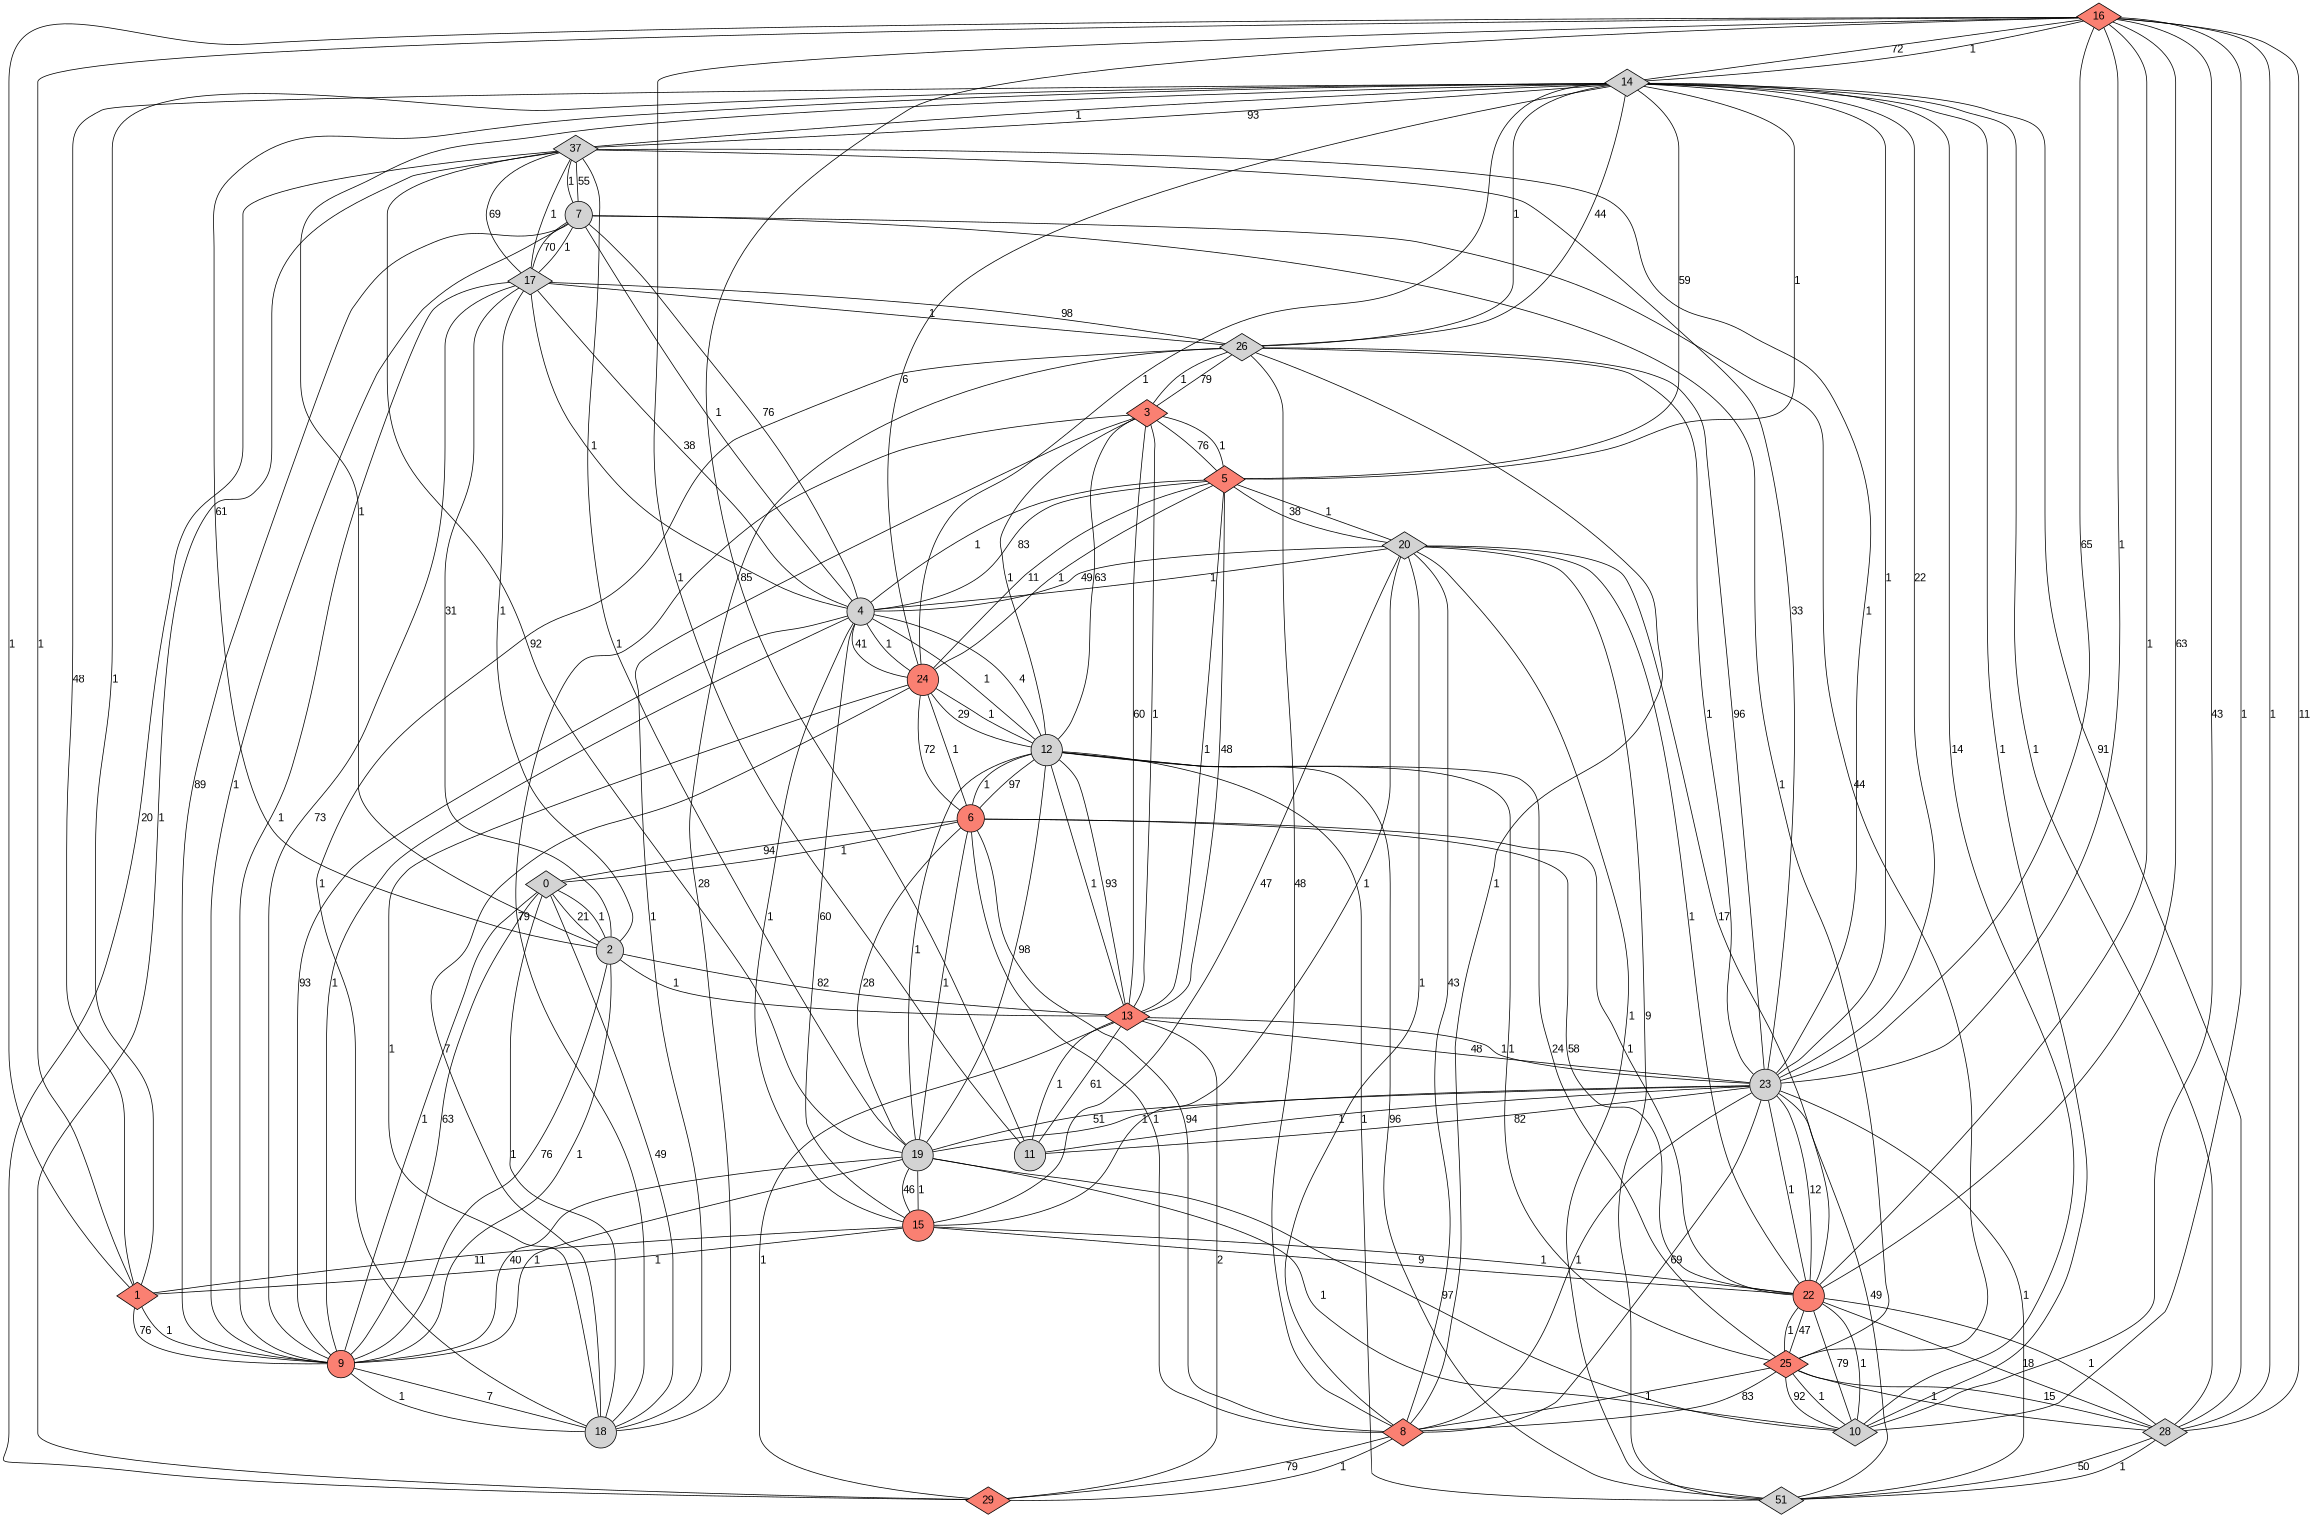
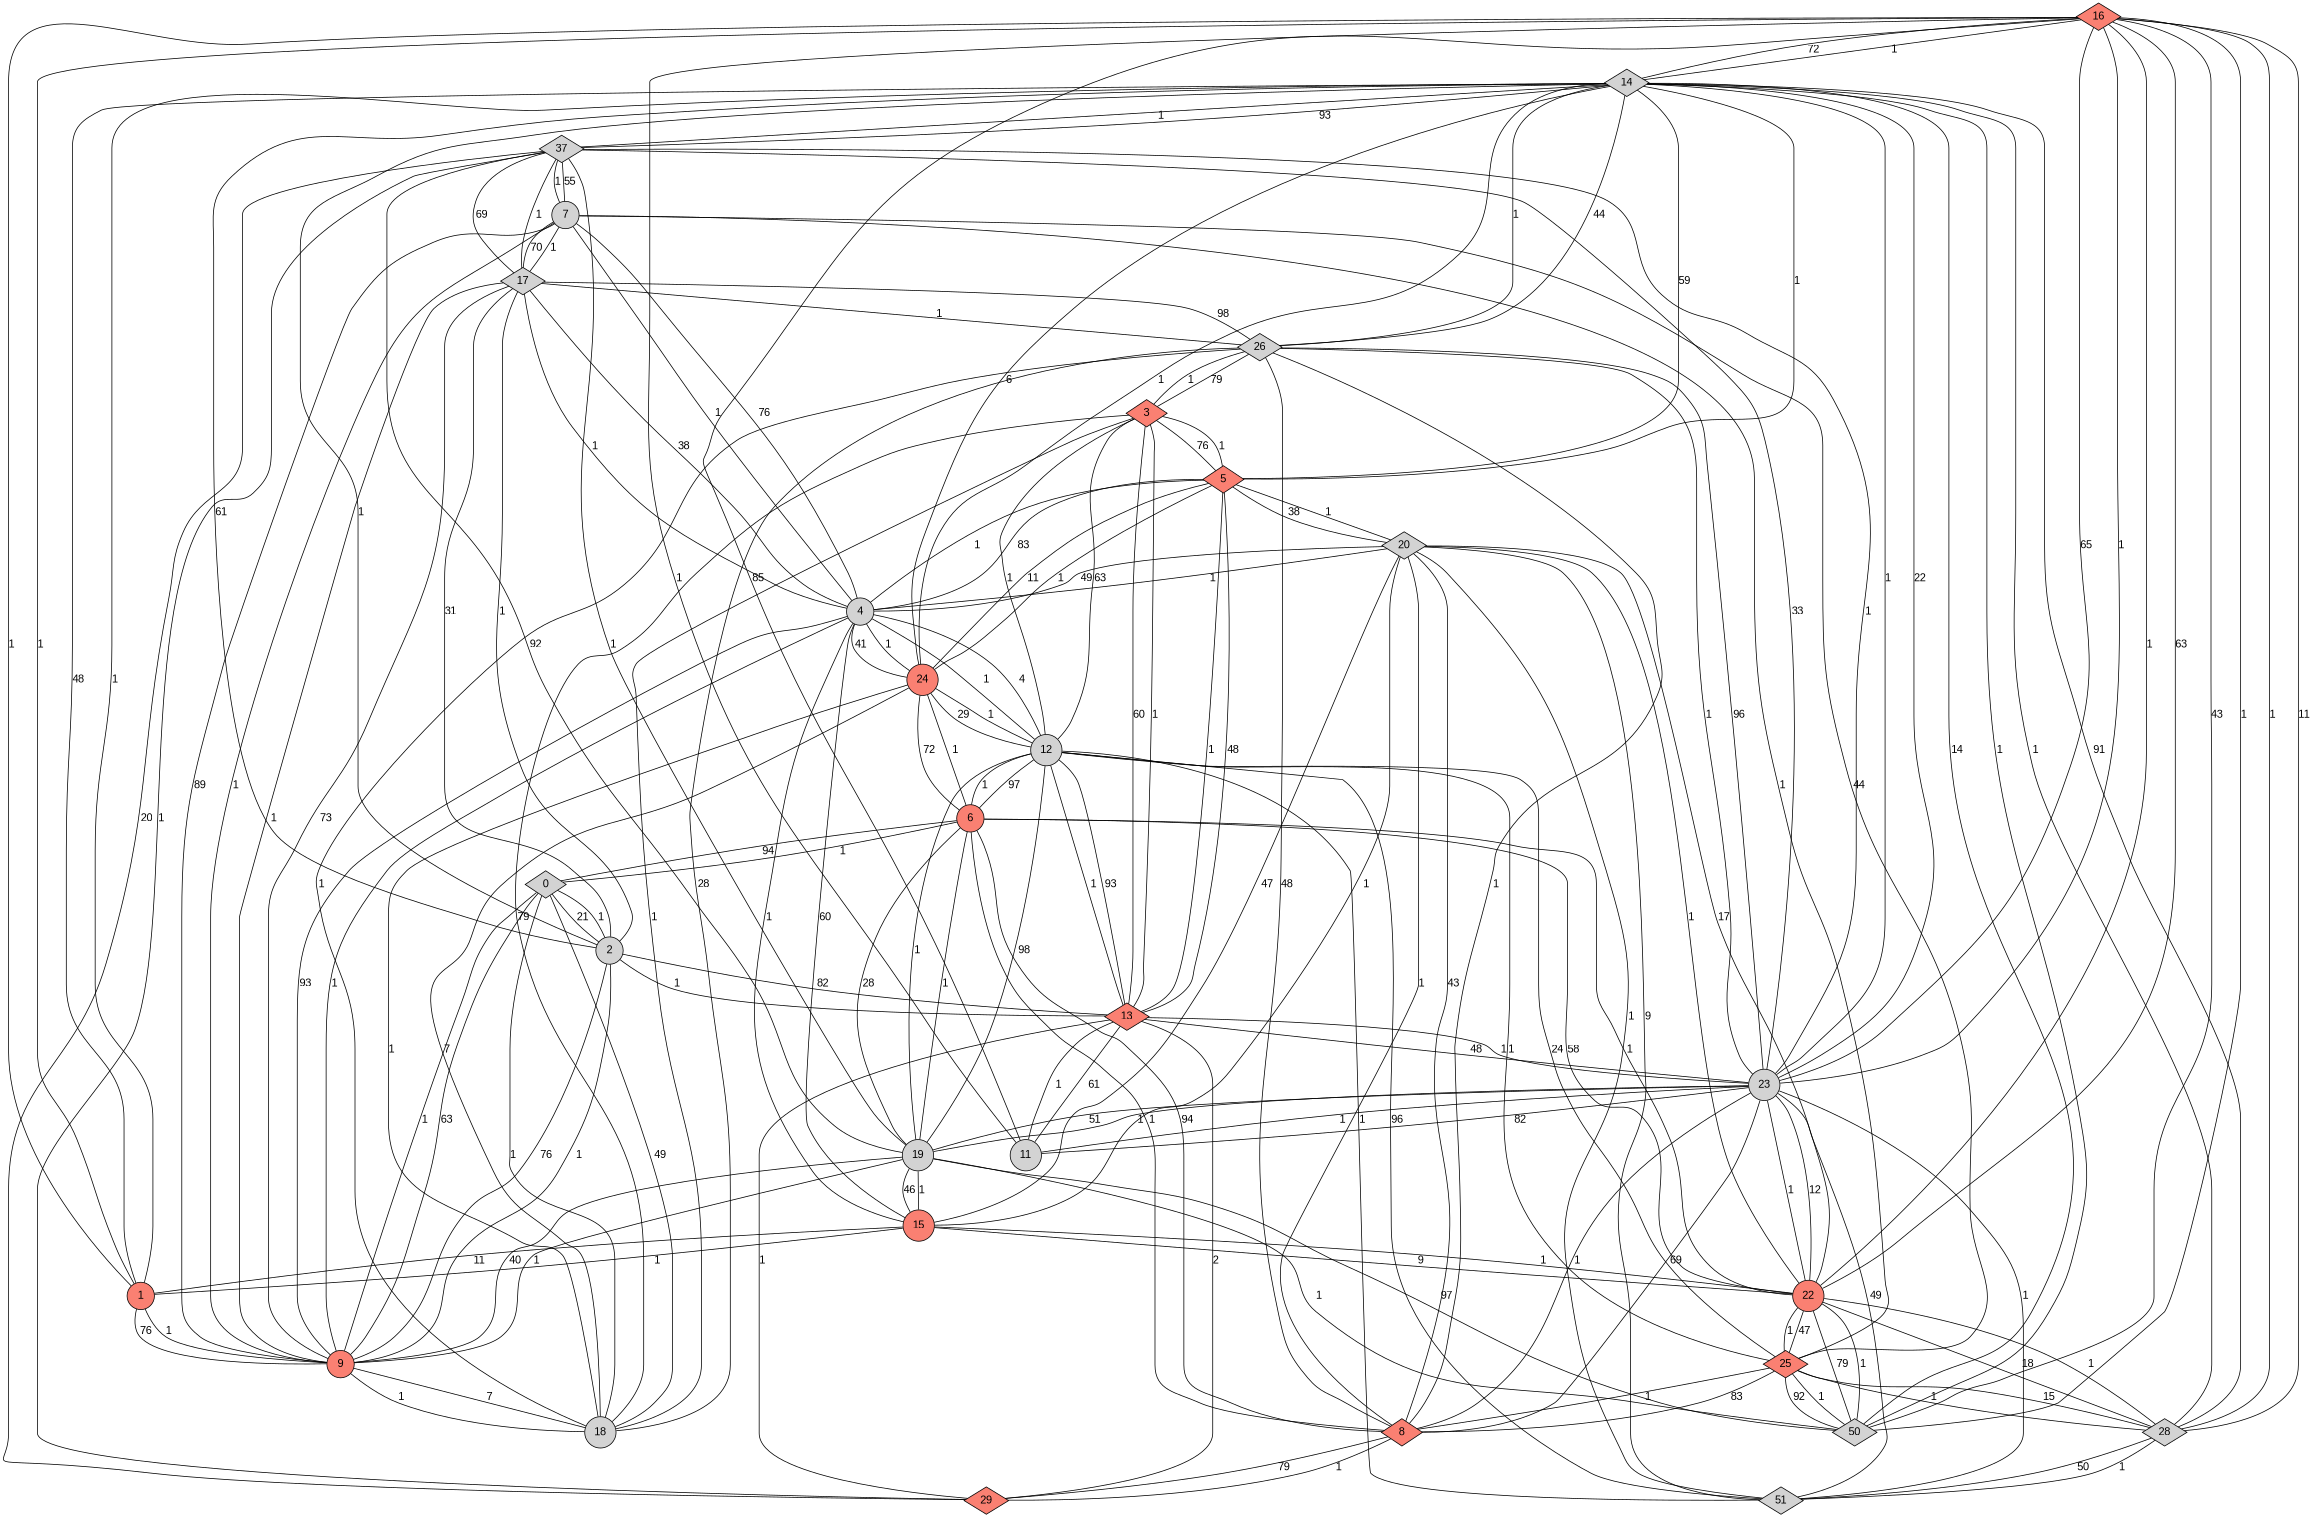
(137, 1296) -> (141, 1296)
(1855, 1432) -> (1855, 1432)
